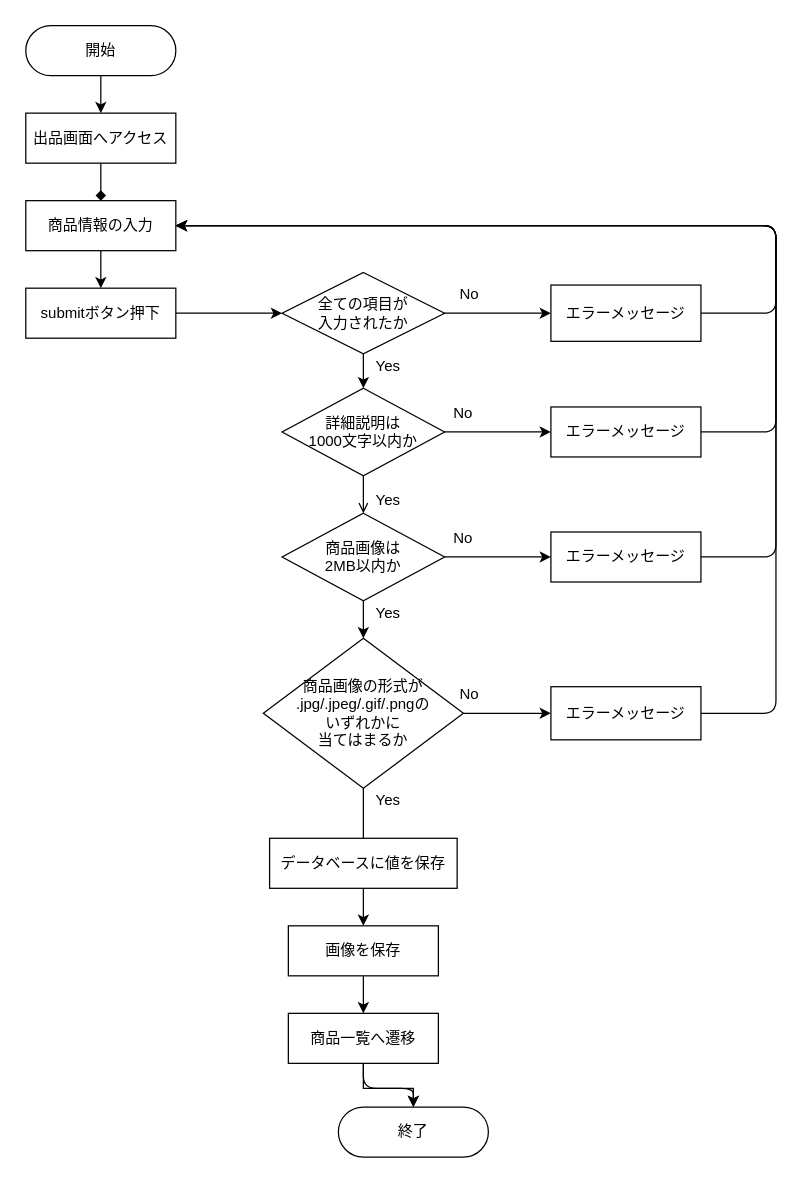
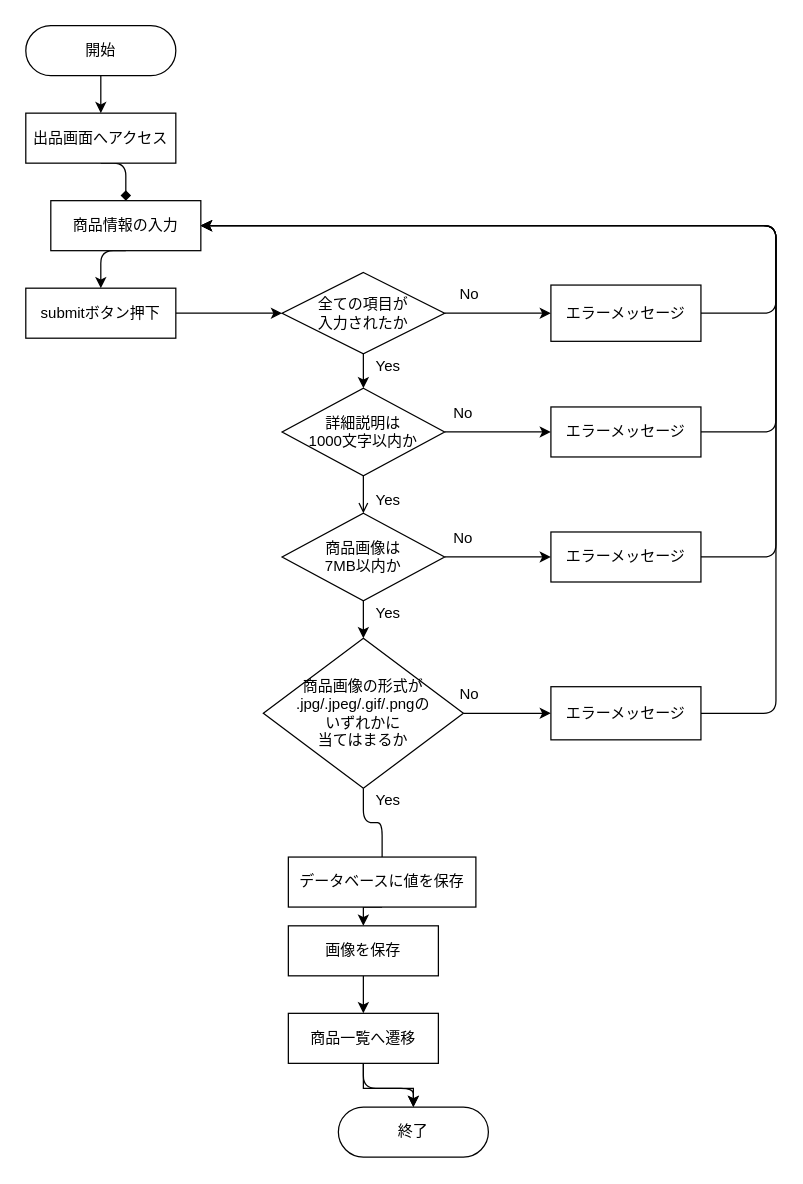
(101, 226) -> (126, 226)
(363, 557) -> (363, 557)
(363, 863) -> (382, 882)
